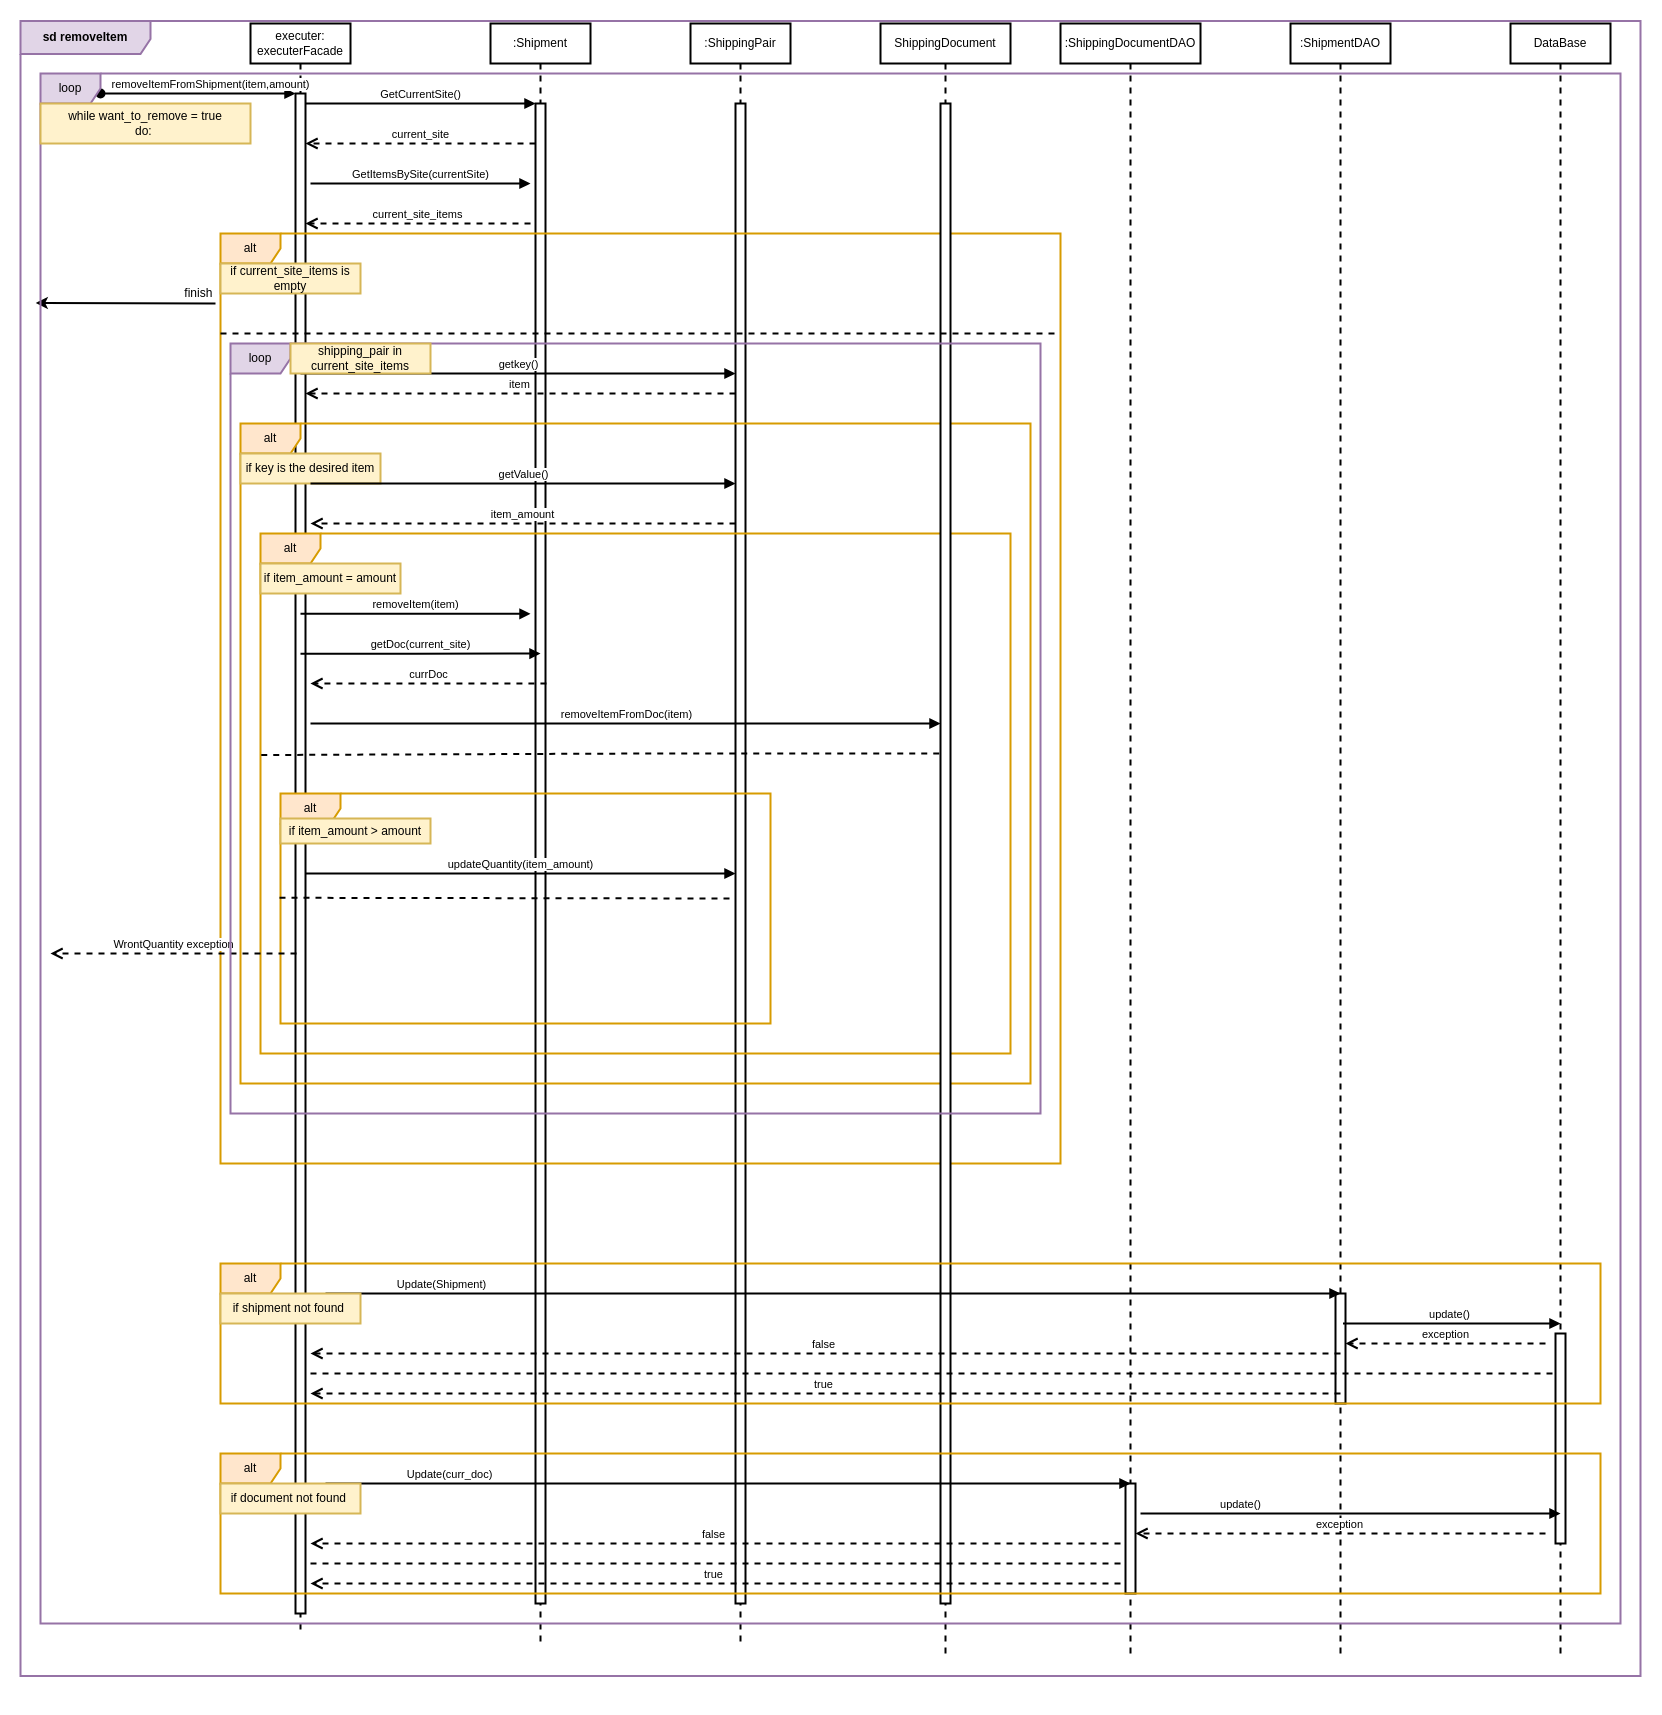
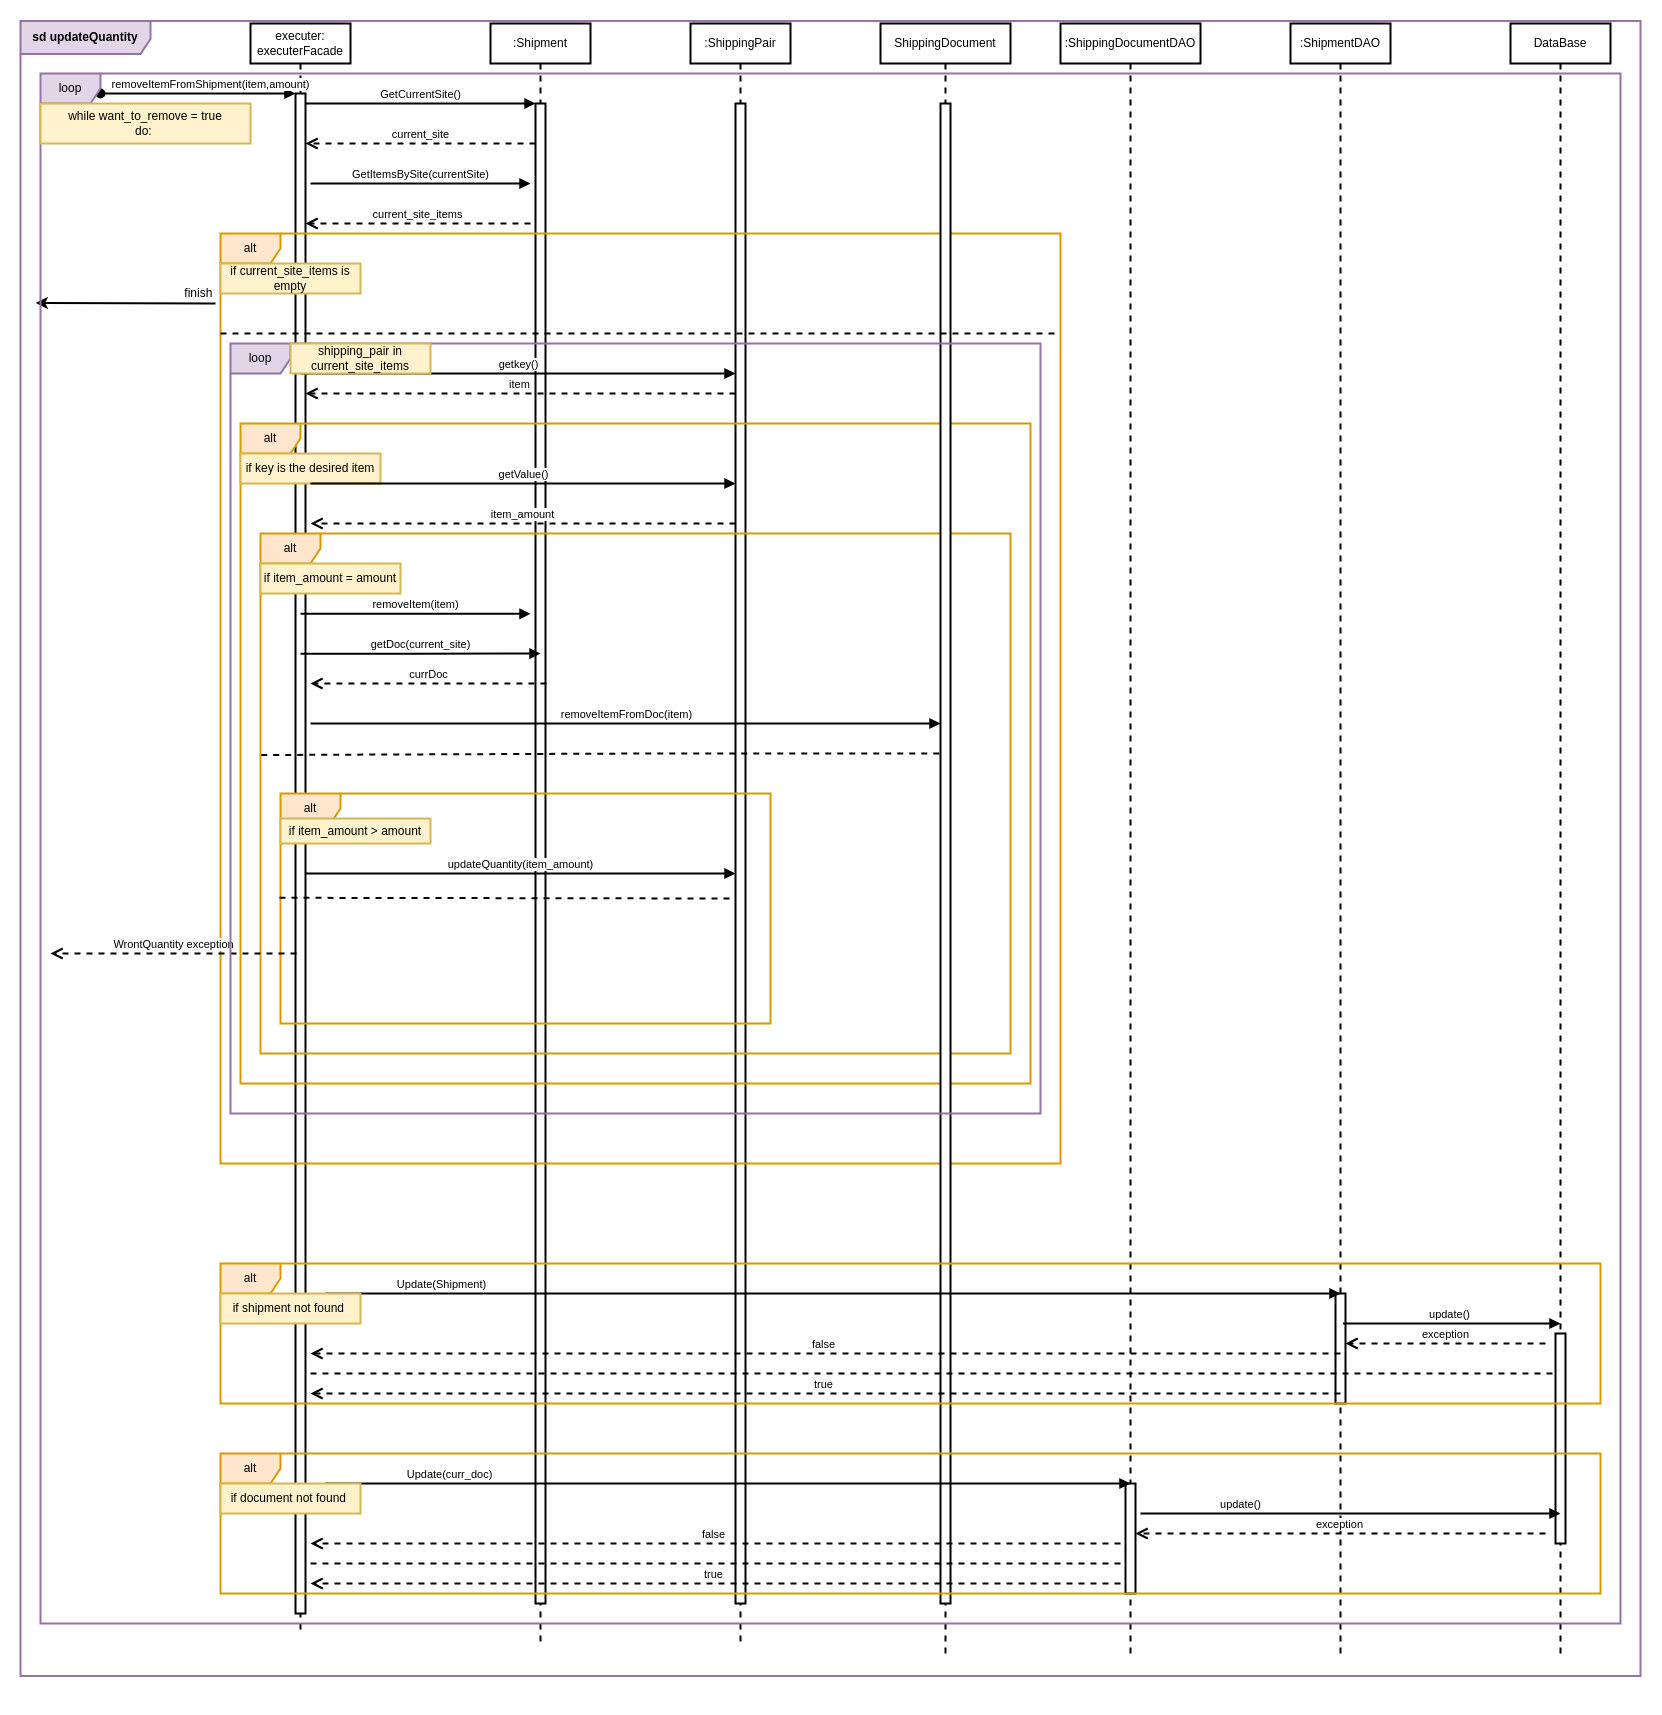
(86, 38) -> (86, 38)
